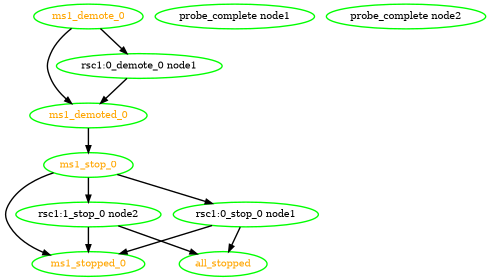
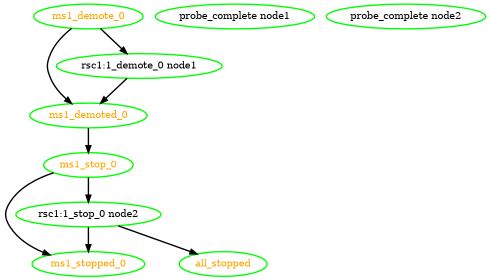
(139, 66) -> (139, 66)
(246, 214) -> none
